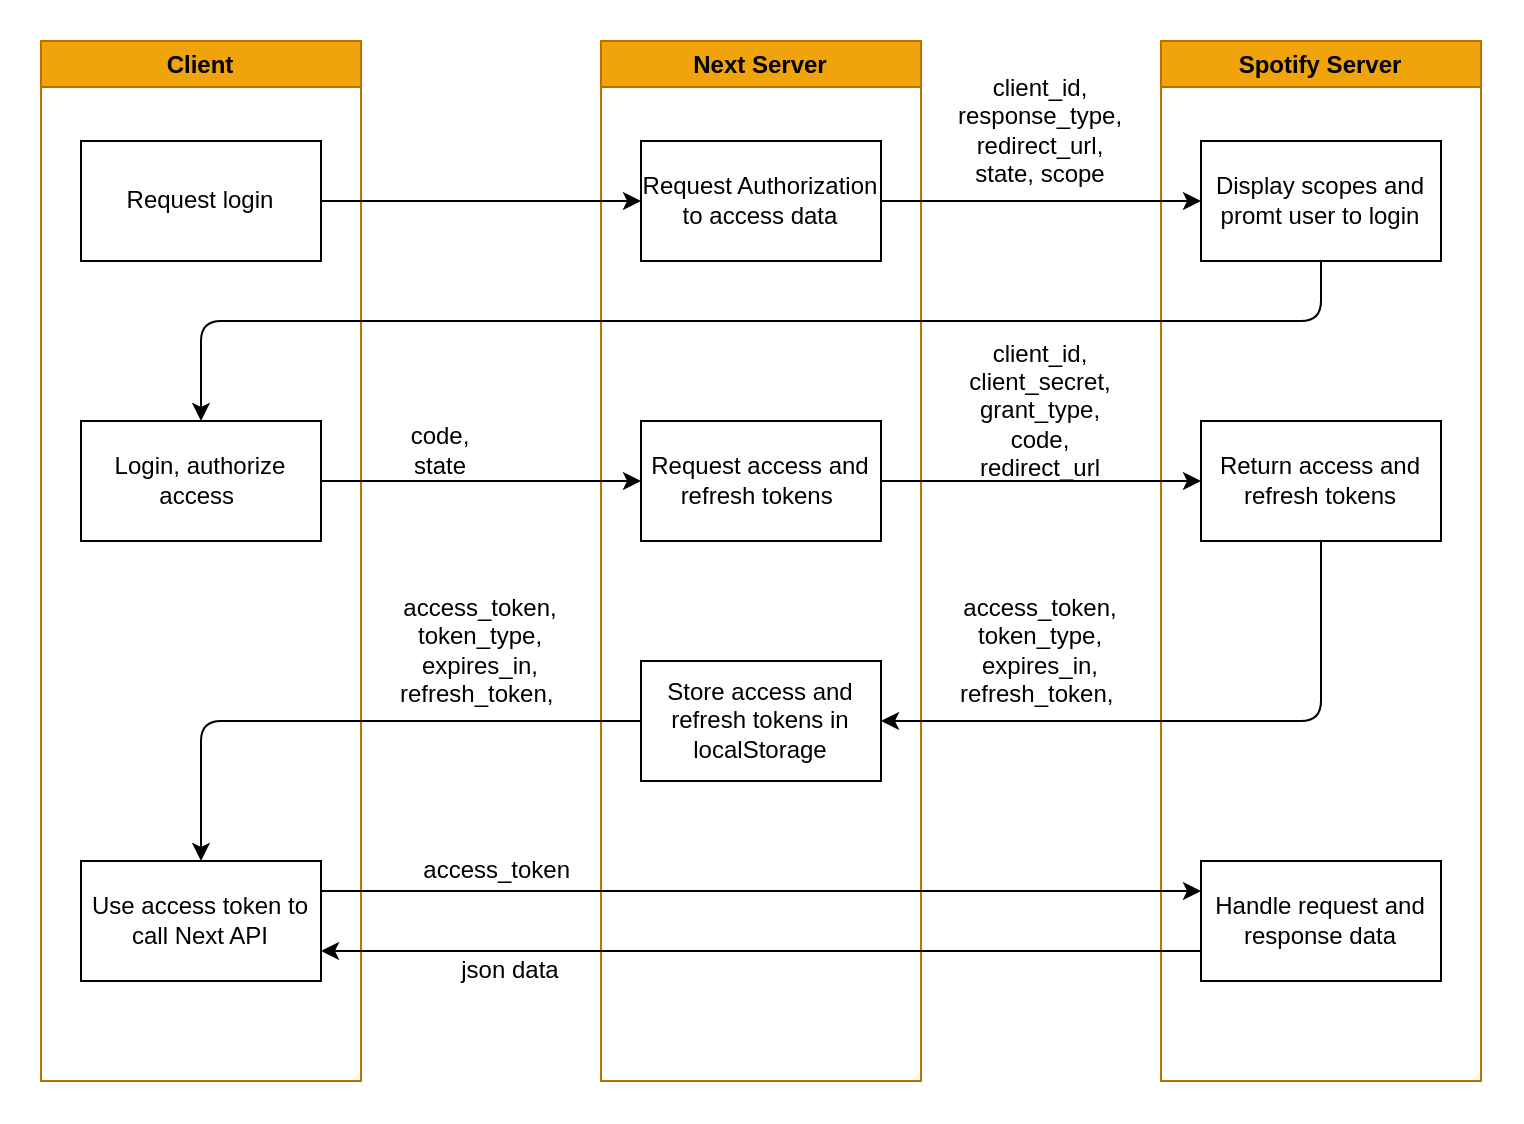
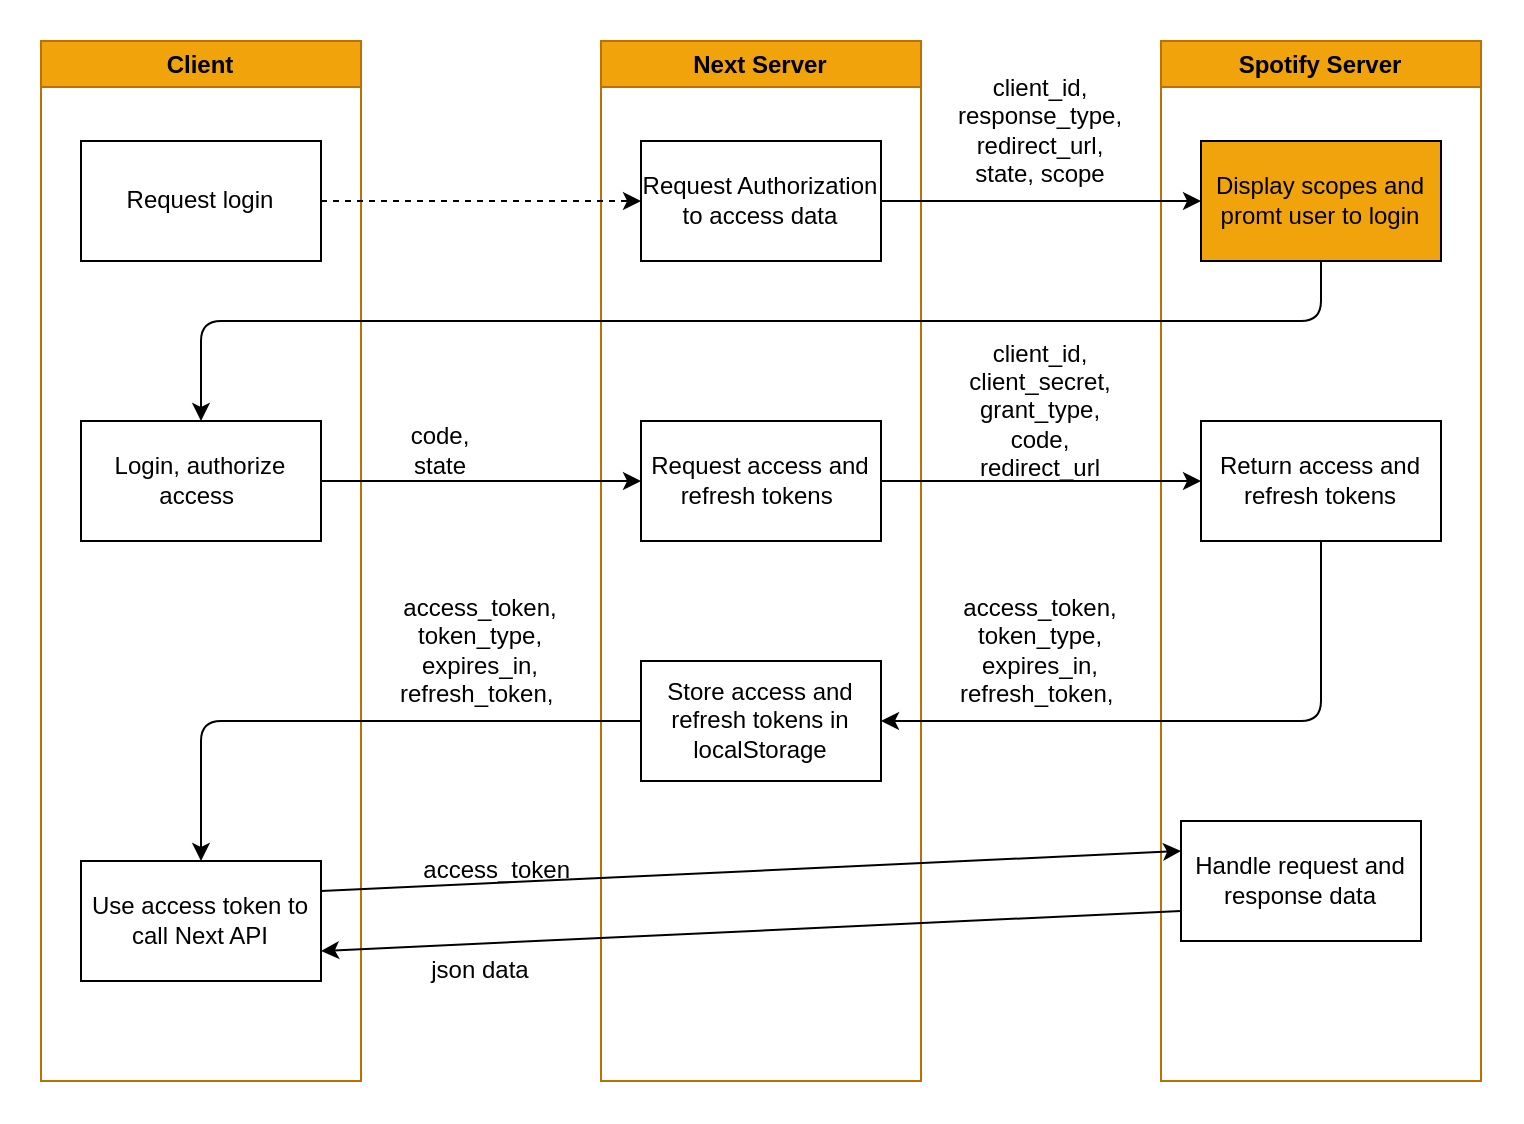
(473, 201) -> (473, 201)
(1321, 201) -> (1321, 201)
(1321, 921) -> (1301, 881)
(511, 971) -> (481, 971)
